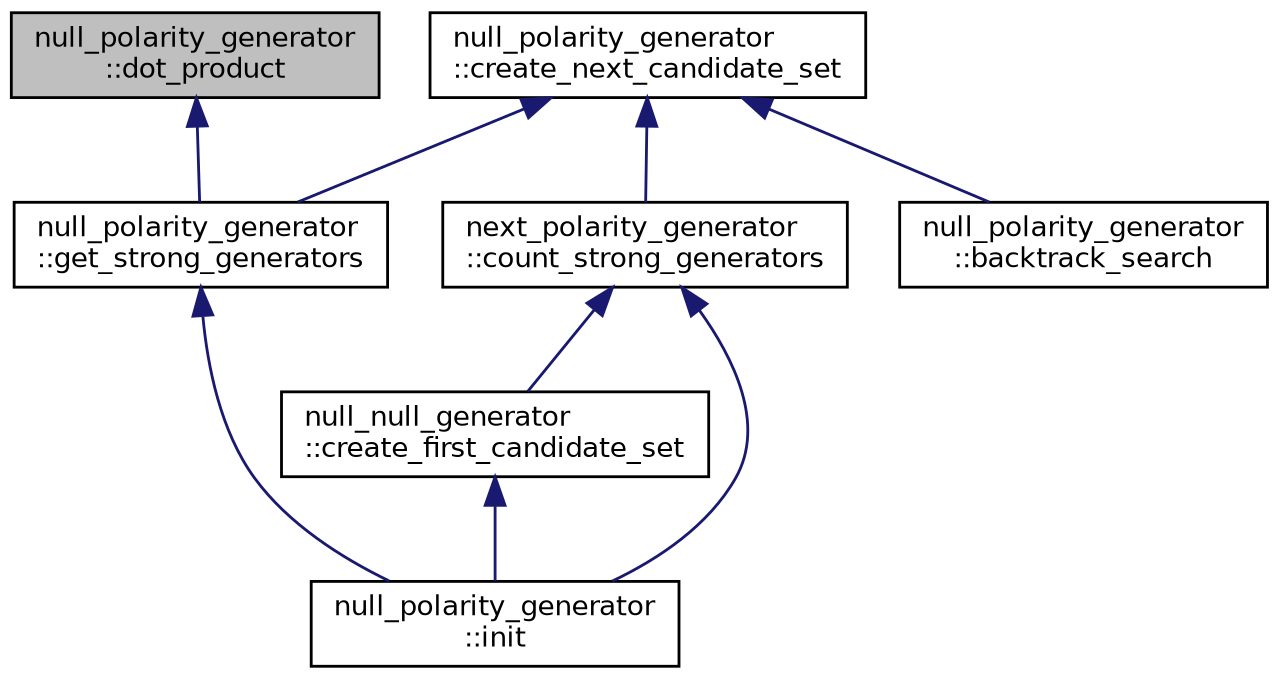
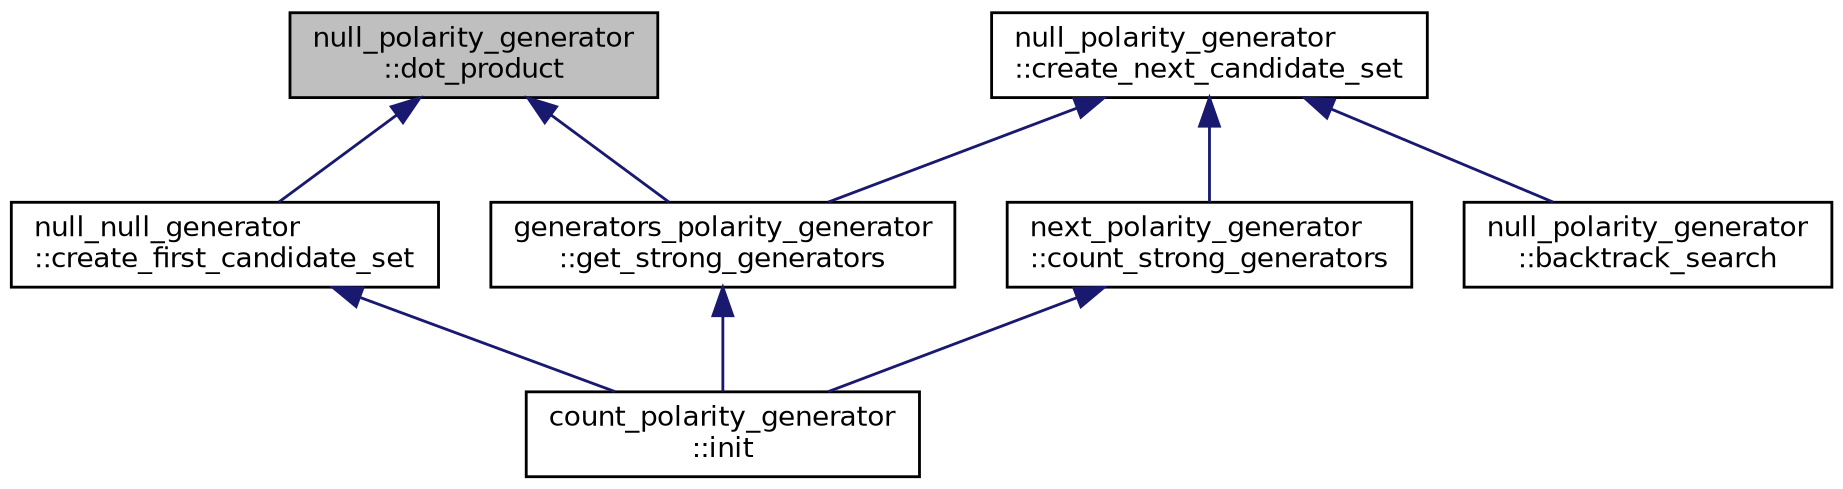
(201, 245) -> (723, 245)
(561, 351) -> (338, 158)
(495, 624) -> (723, 434)
